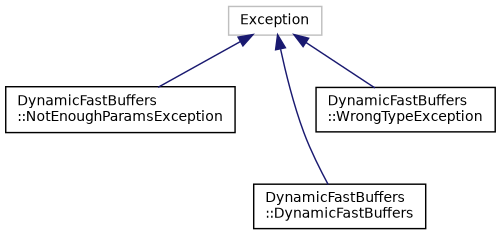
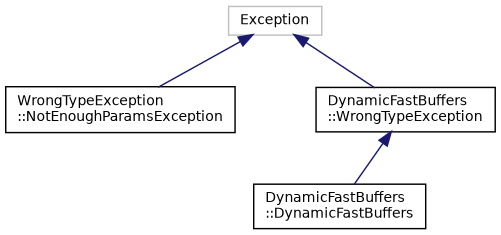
(120, 110) -> (120, 110)
(299, 119) -> (368, 164)
